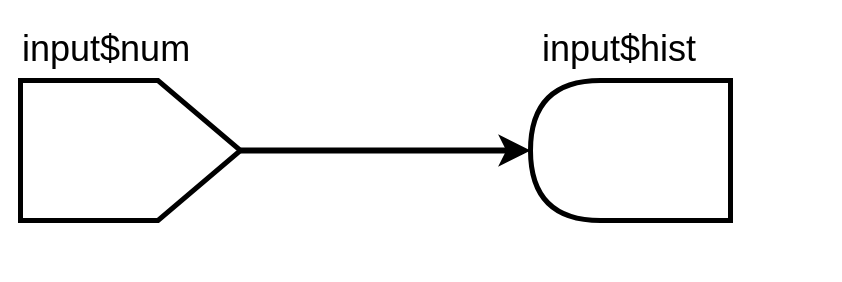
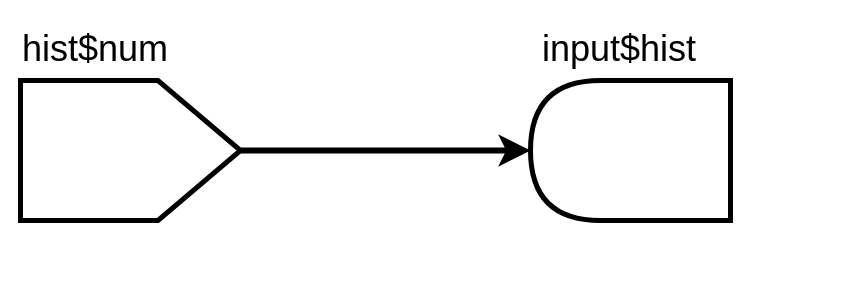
(51, 35) -> (48, 35)
